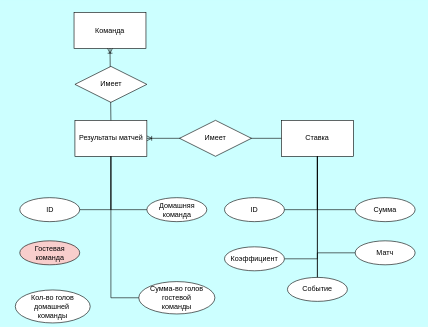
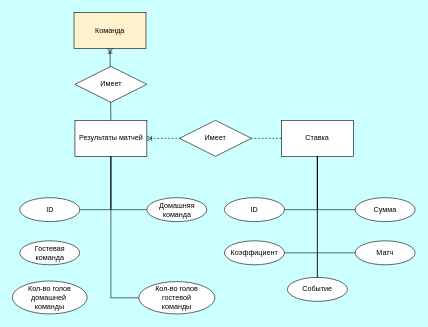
(110, 30) -> (110, 30)
(164, 138) -> (164, 138)
(50, 253) -> (50, 253)
(255, 259) -> (255, 253)
(177, 298) -> (177, 298)
(53, 307) -> (50, 298)
